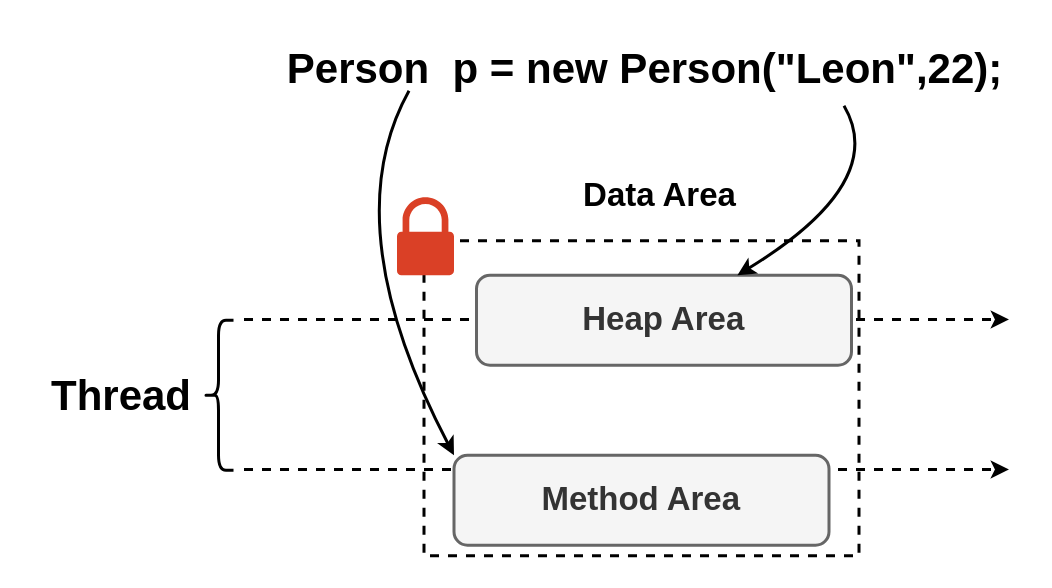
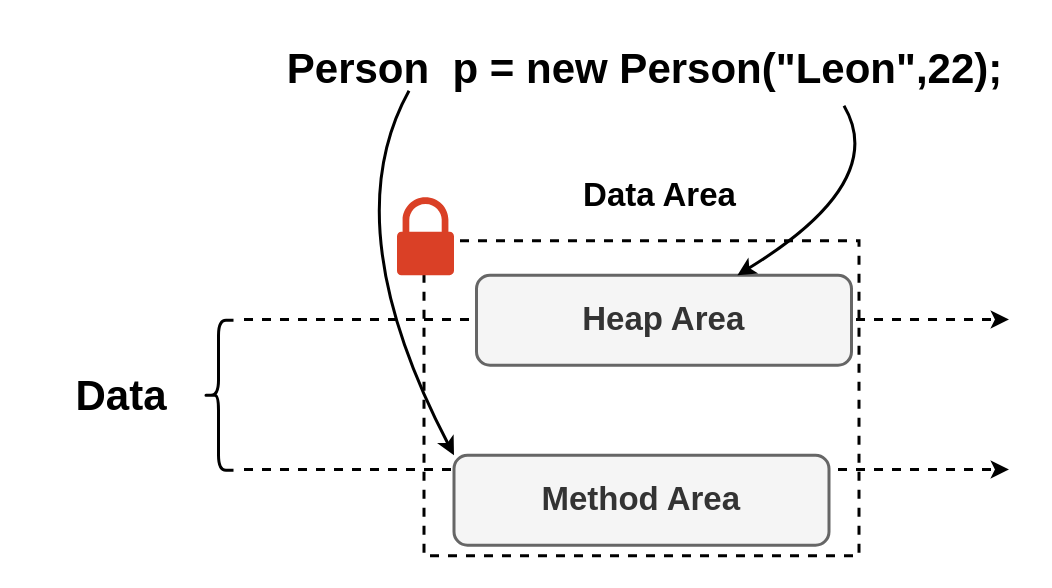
(122, 395) -> (122, 395)
